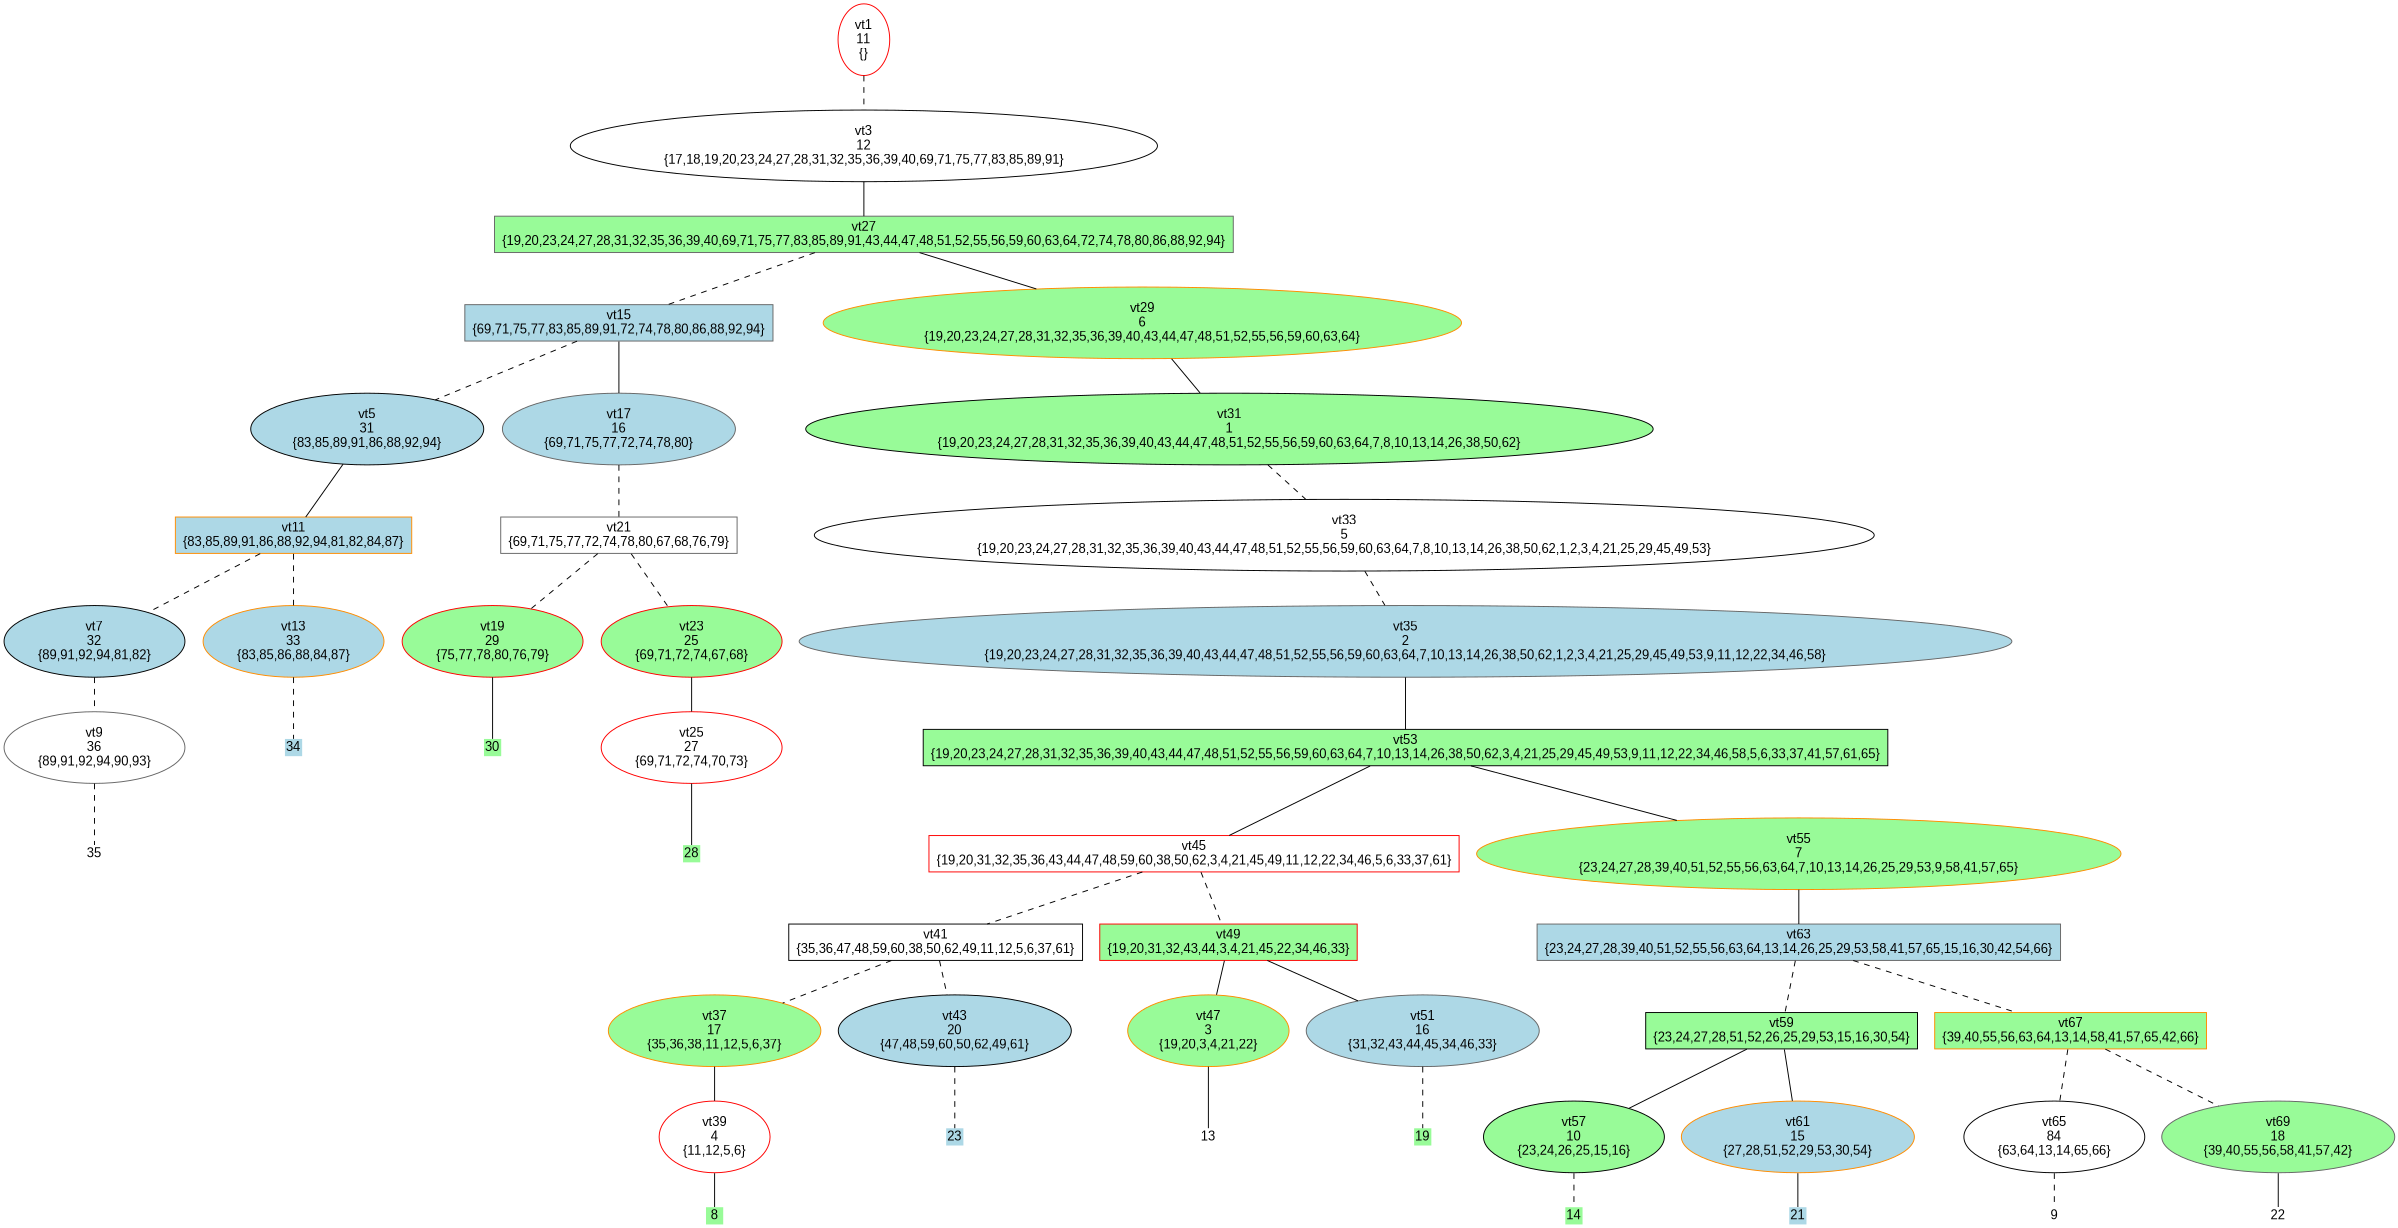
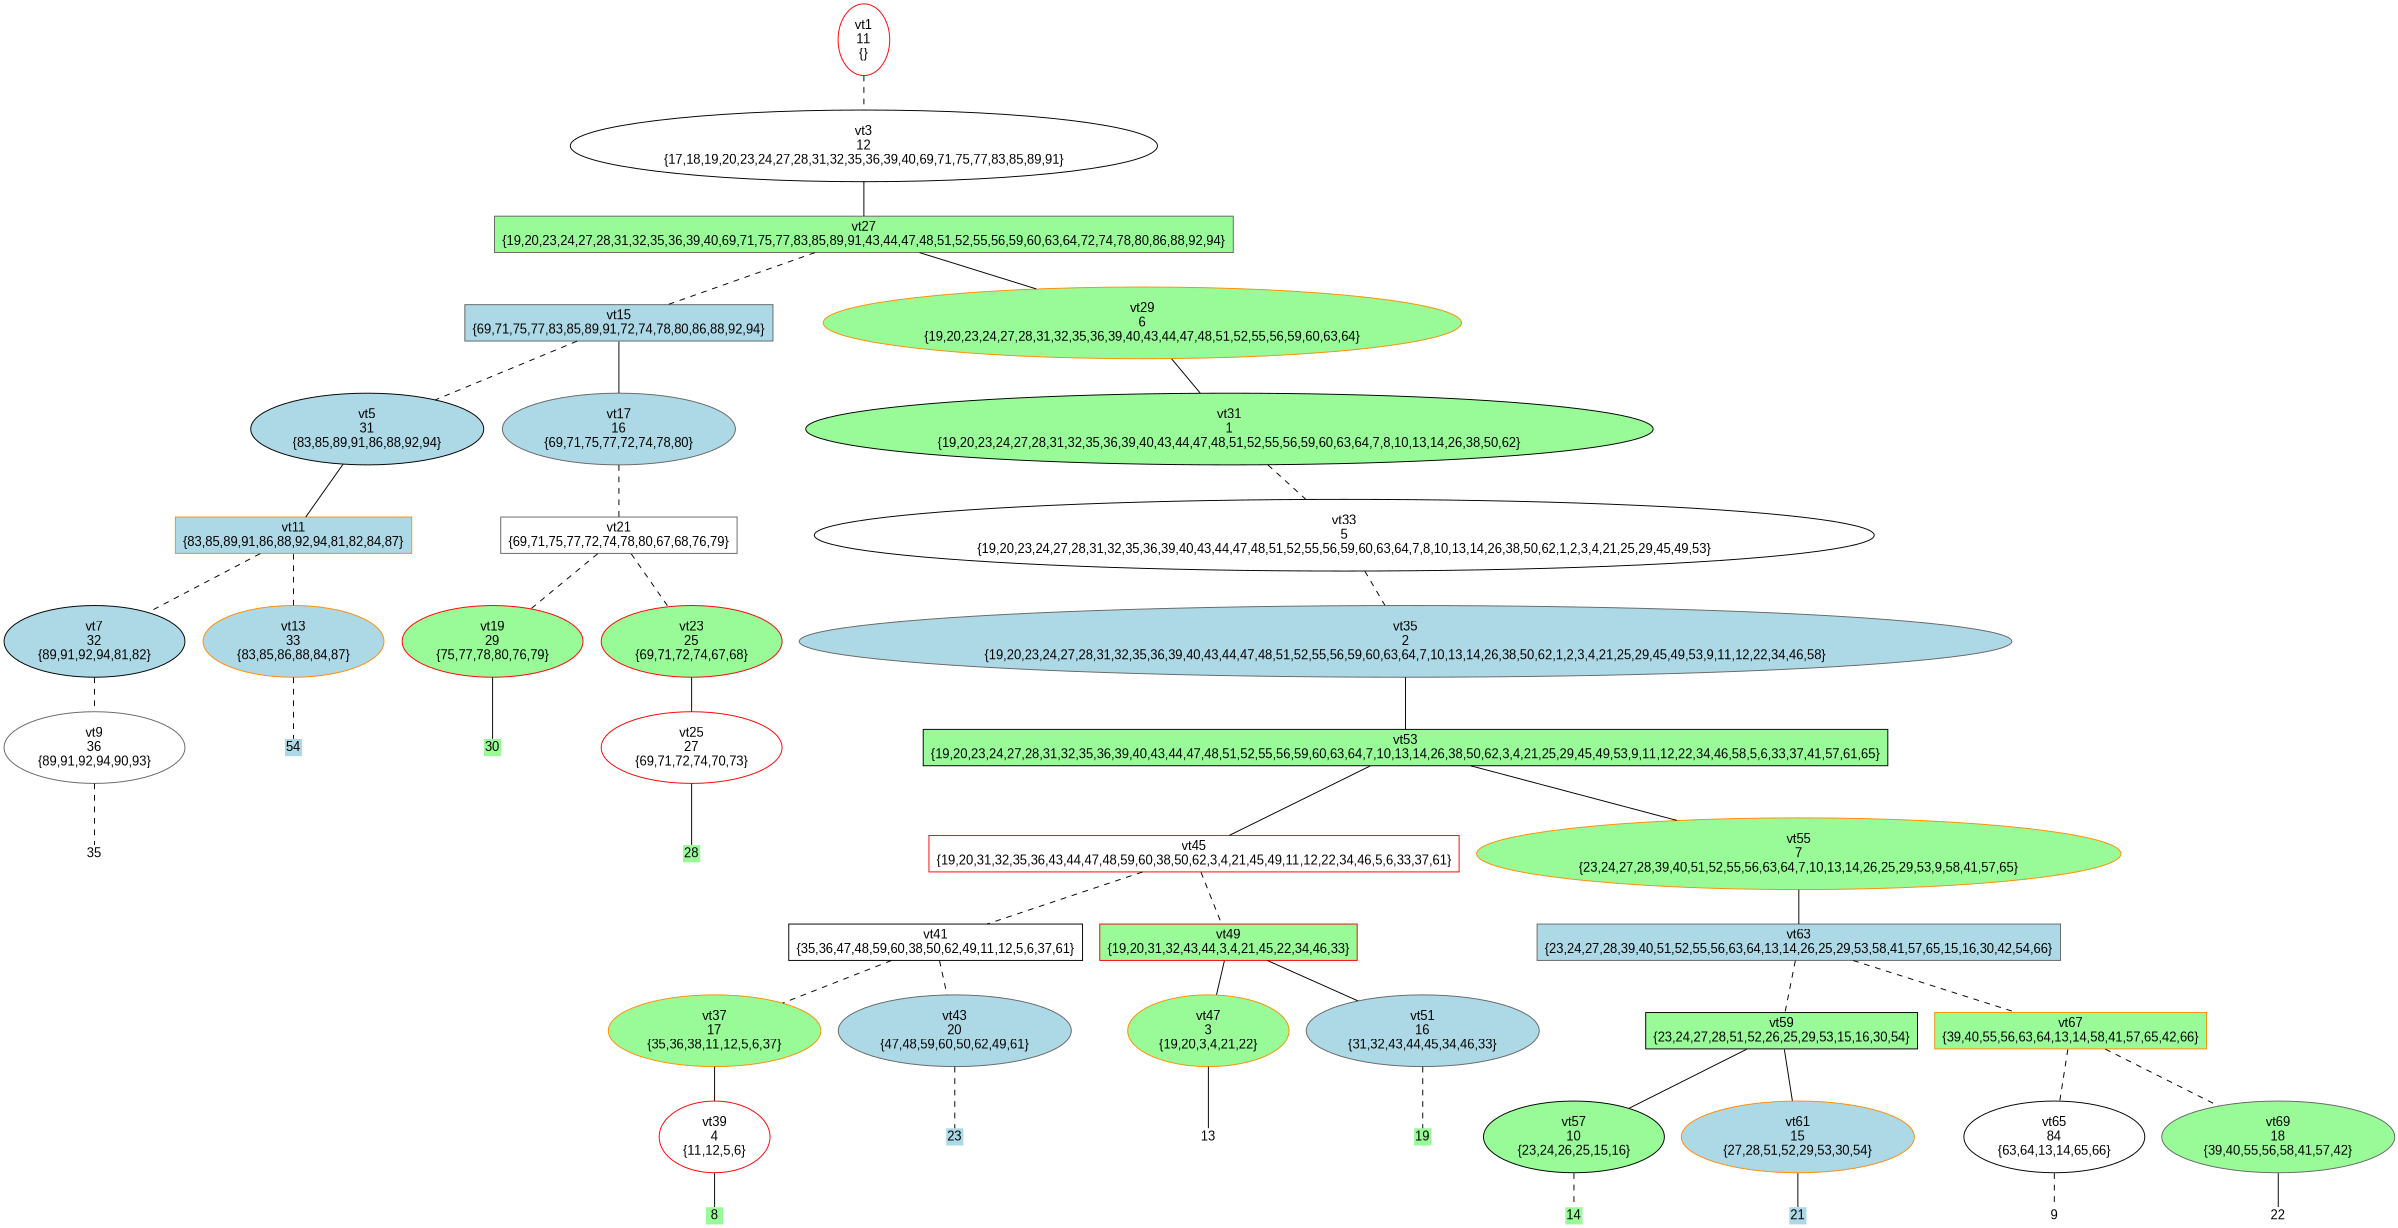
(294, 748) -> (294, 748)
(955, 1031) -> (955, 1031)
